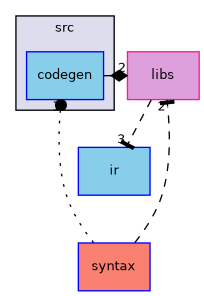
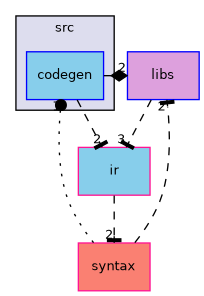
(163, 76) -> (163, 76)
none -> (88, 121)
(114, 171) -> (114, 171)
none -> (114, 216)
(114, 267) -> (114, 267)
